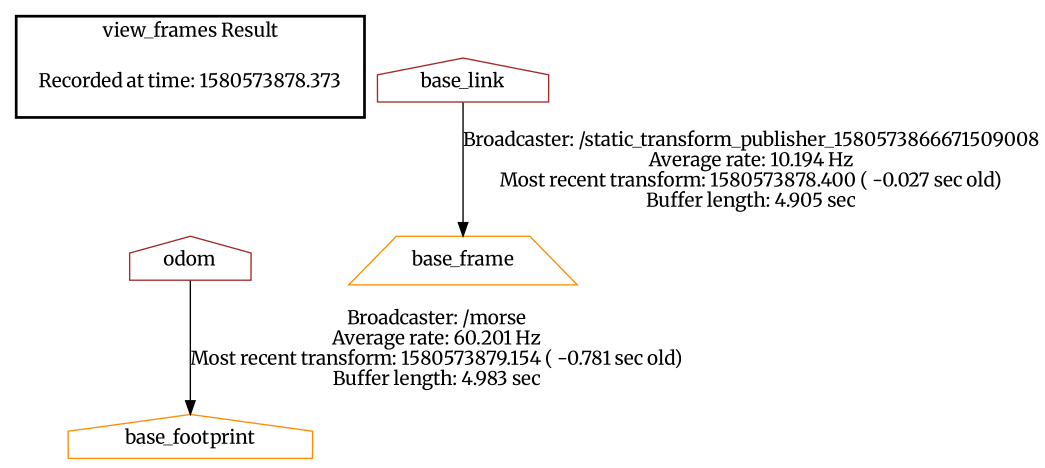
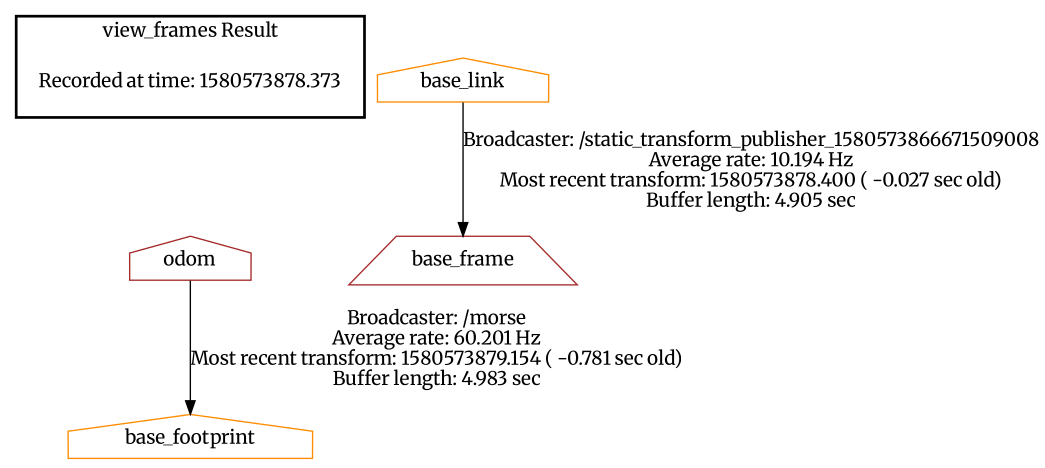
(463, 82) -> (463, 82)
(463, 261) -> (463, 261)
